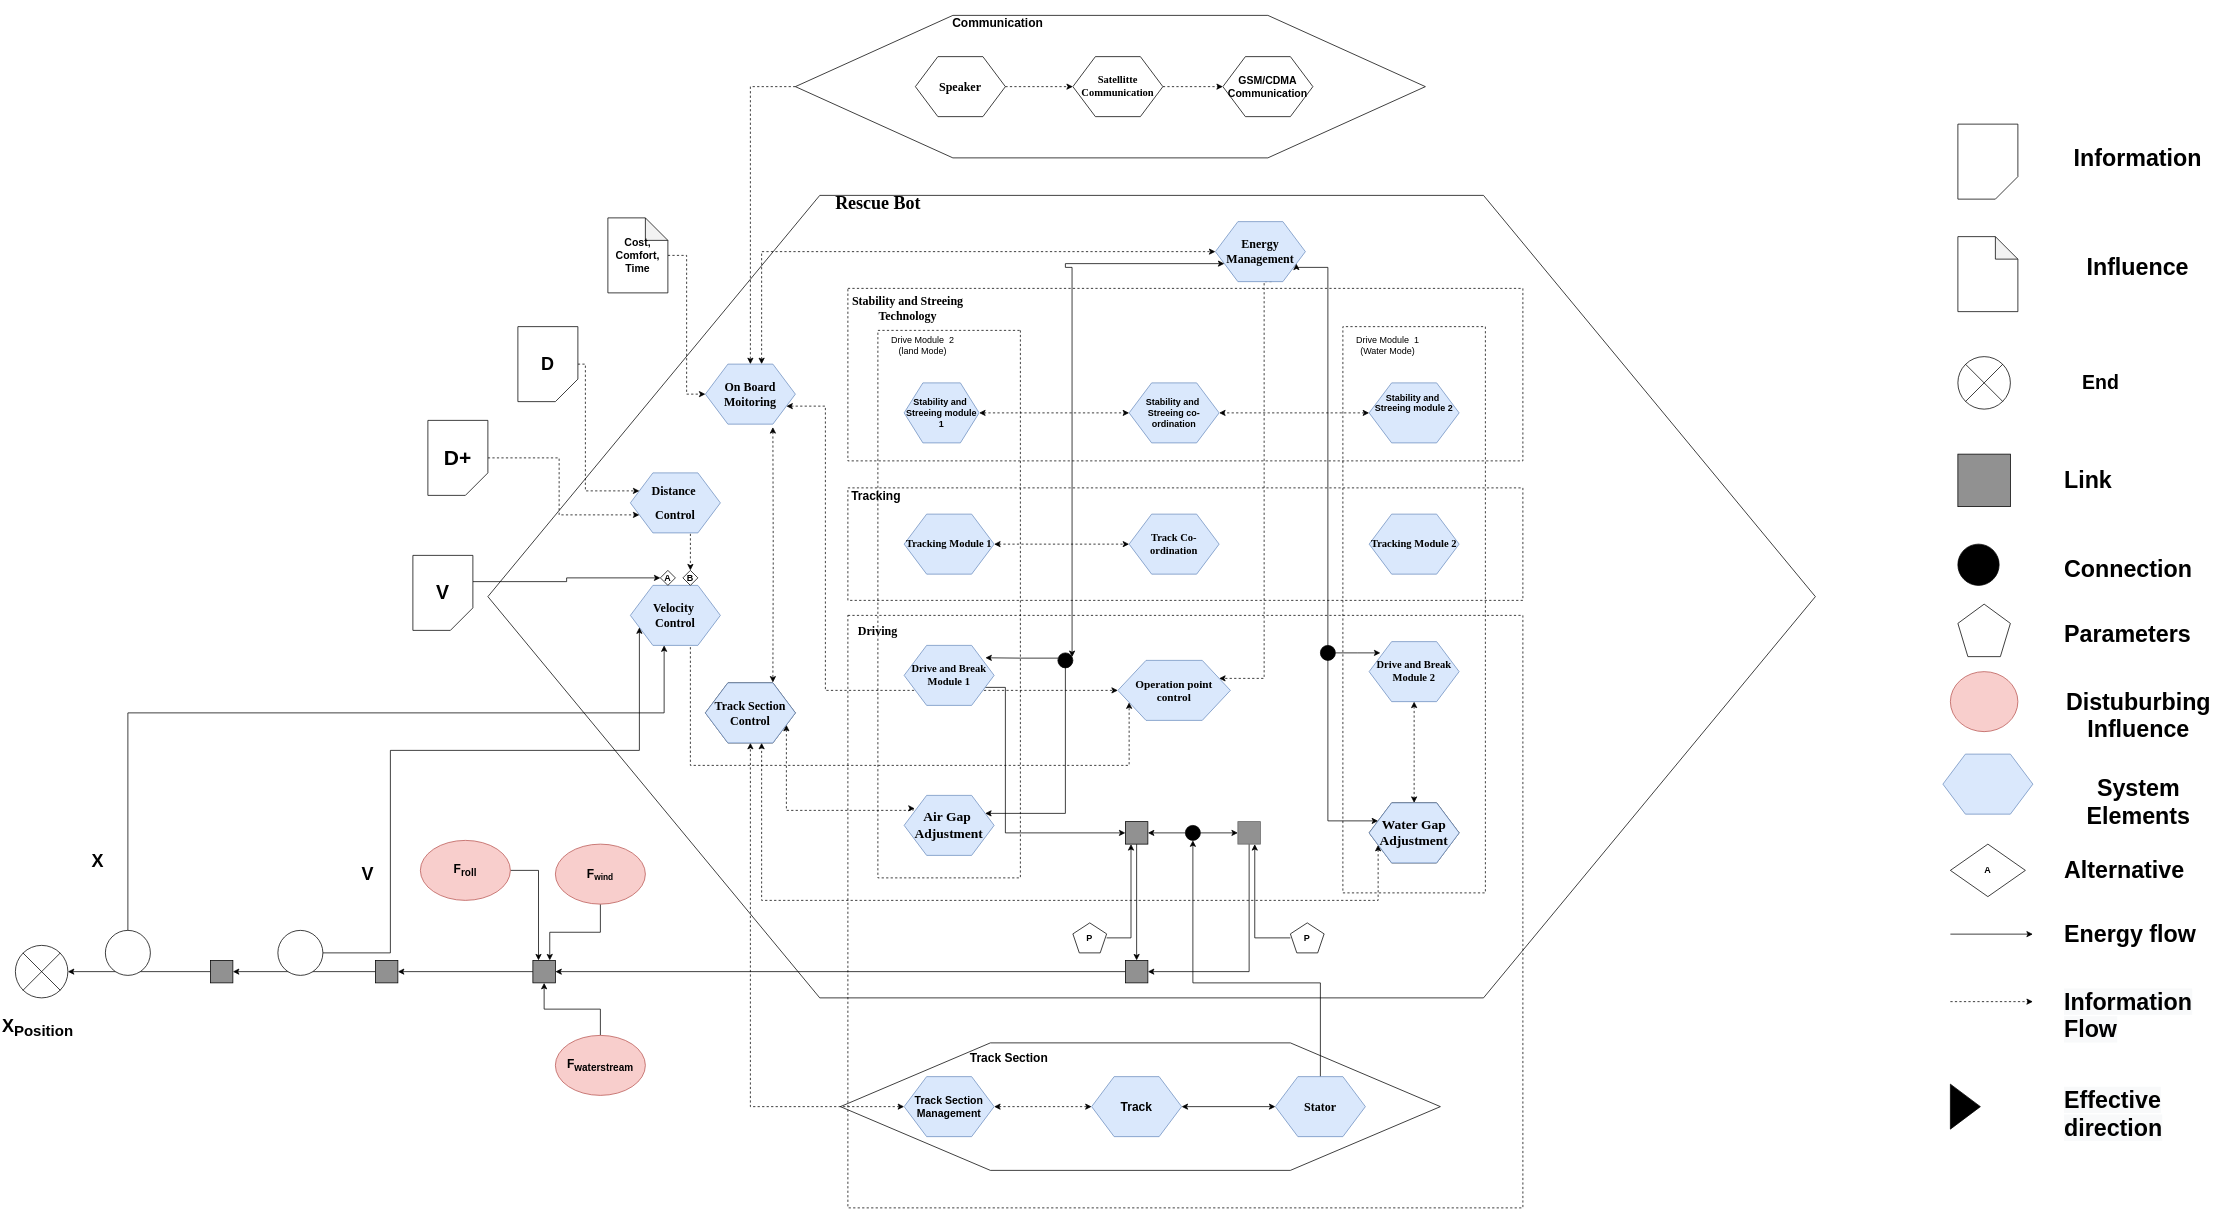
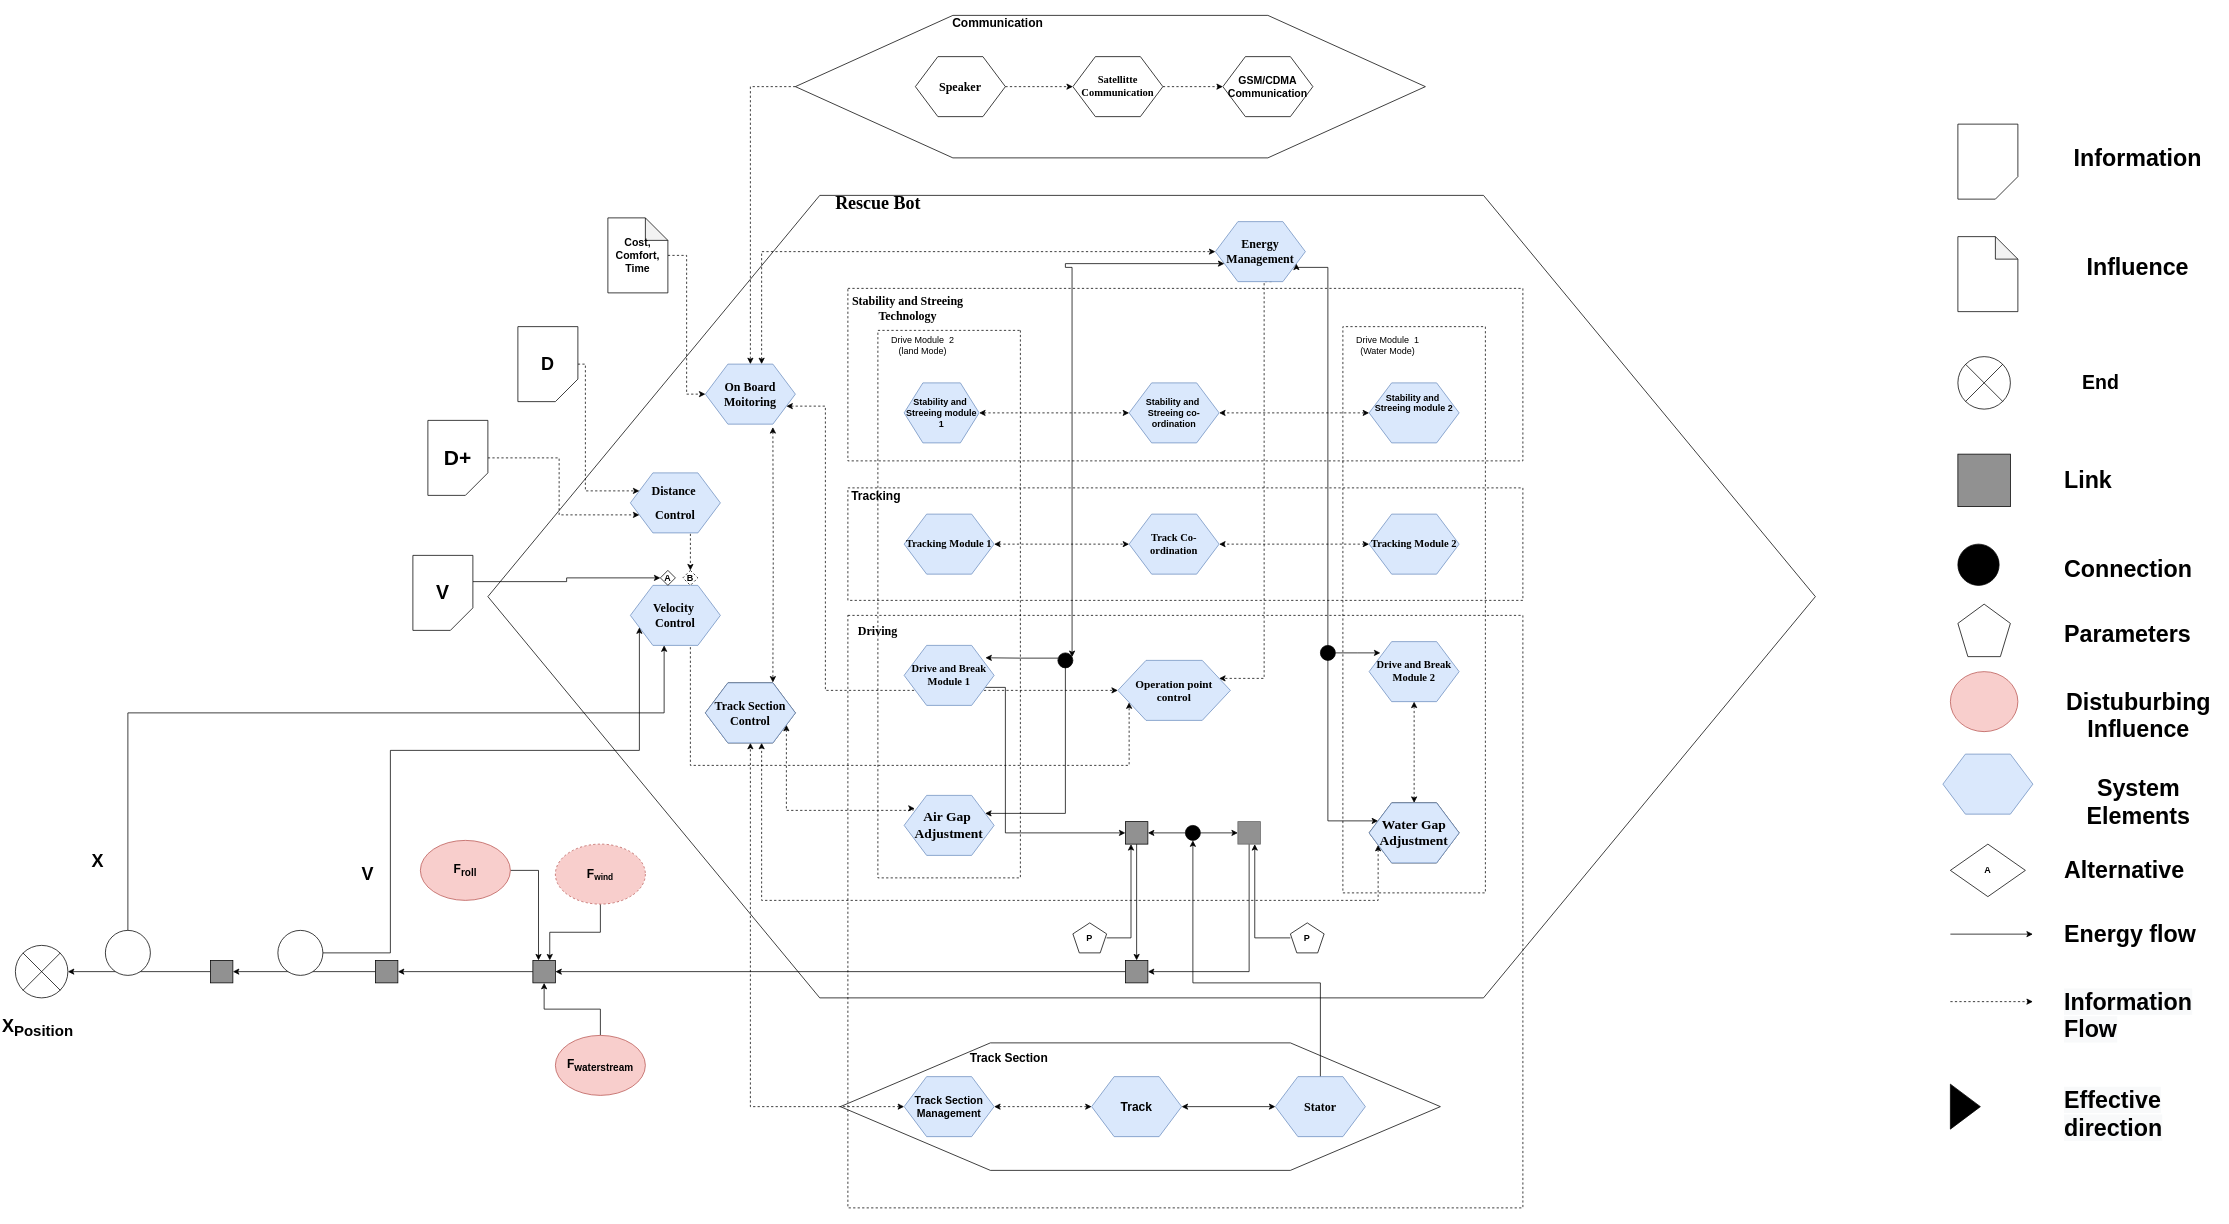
none -> (1363, 544)
(690, 578) -> (690, 578)
(600, 874) -> (600, 874)
